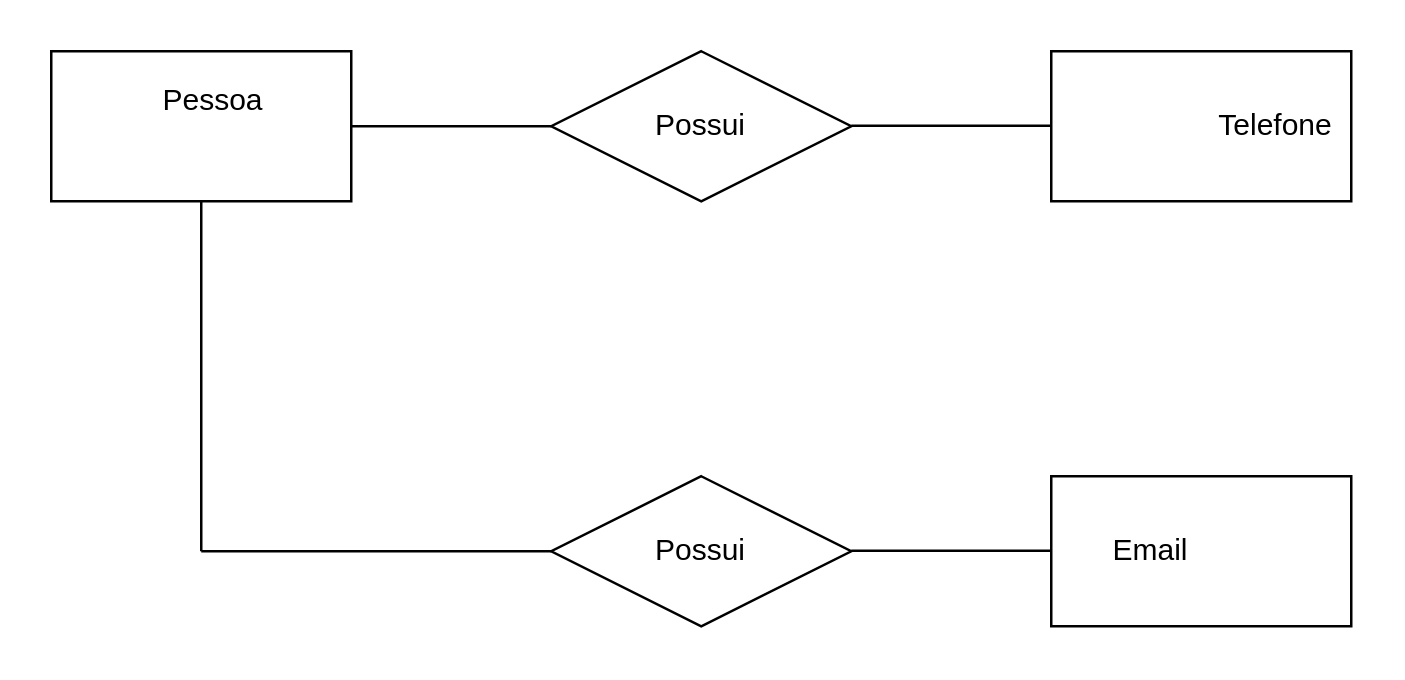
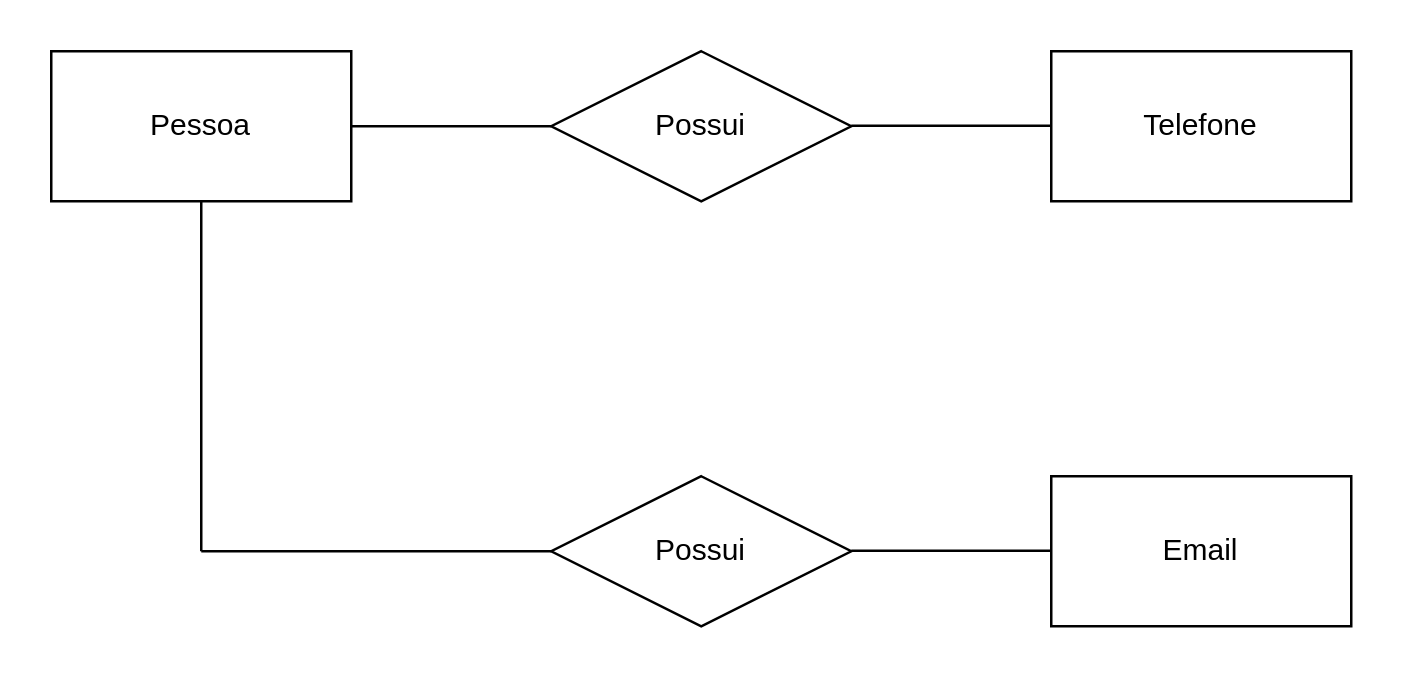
(214, 101) -> (201, 126)
(1276, 126) -> (1201, 126)
(1151, 551) -> (1201, 551)
